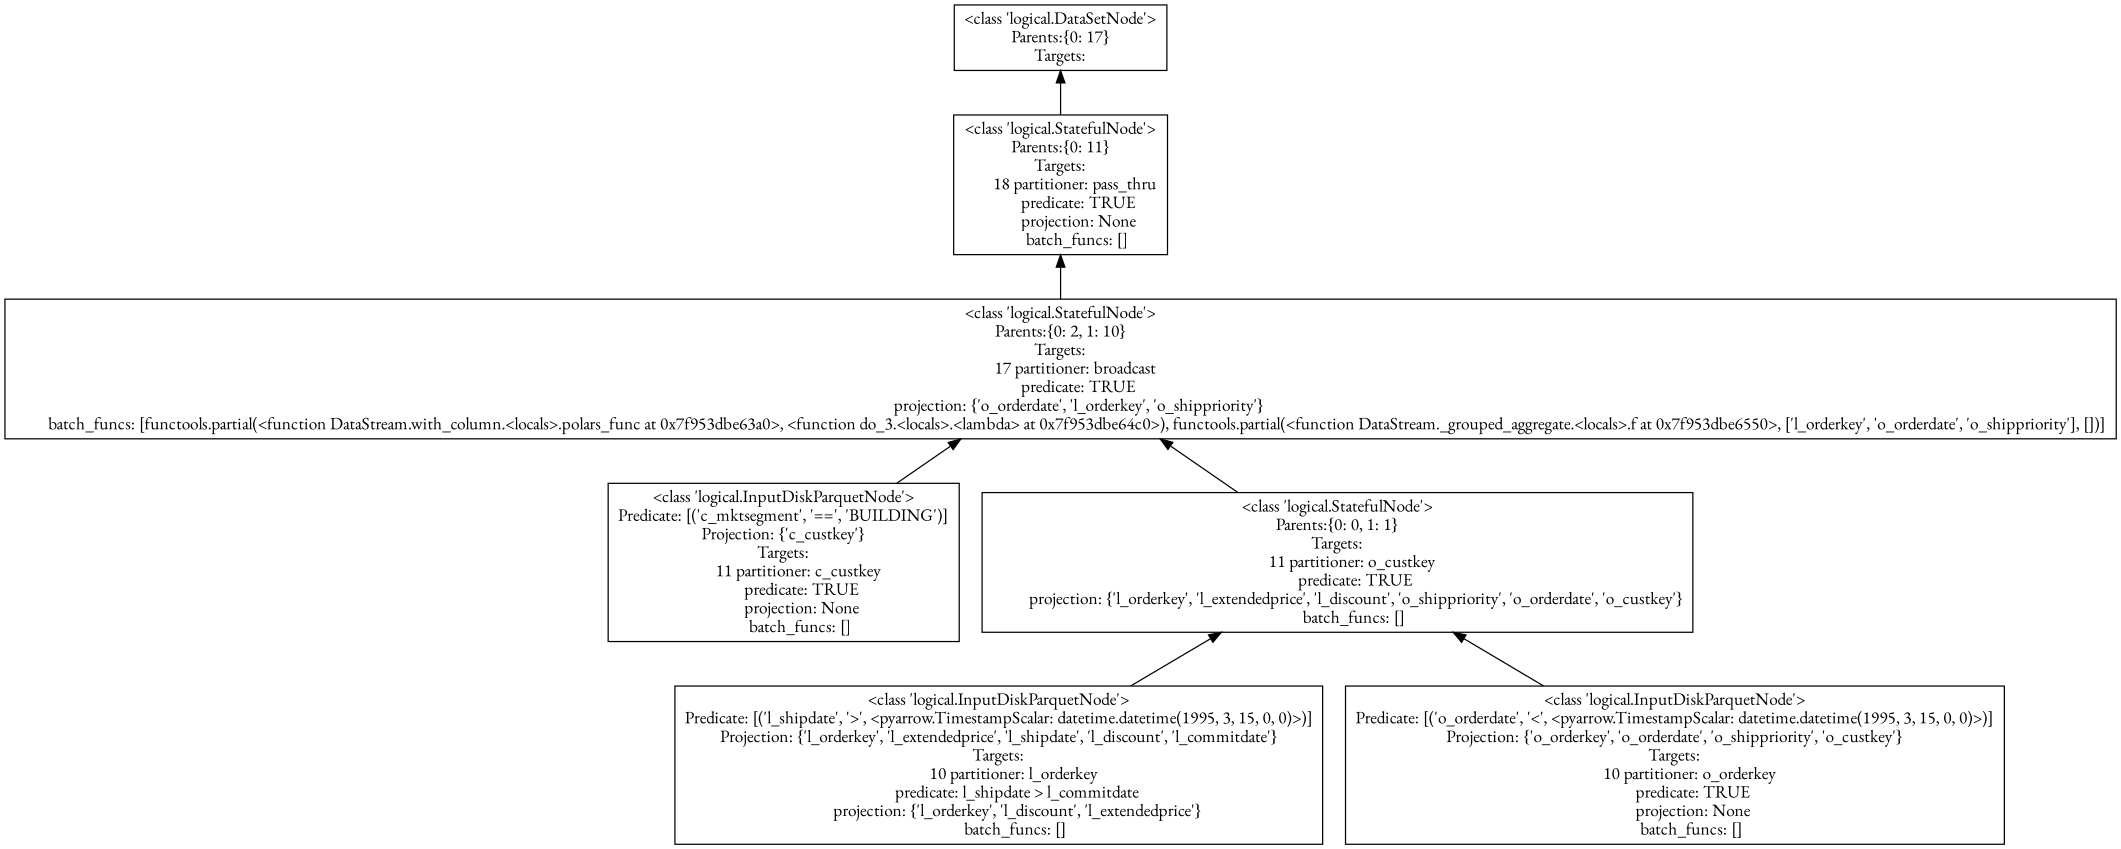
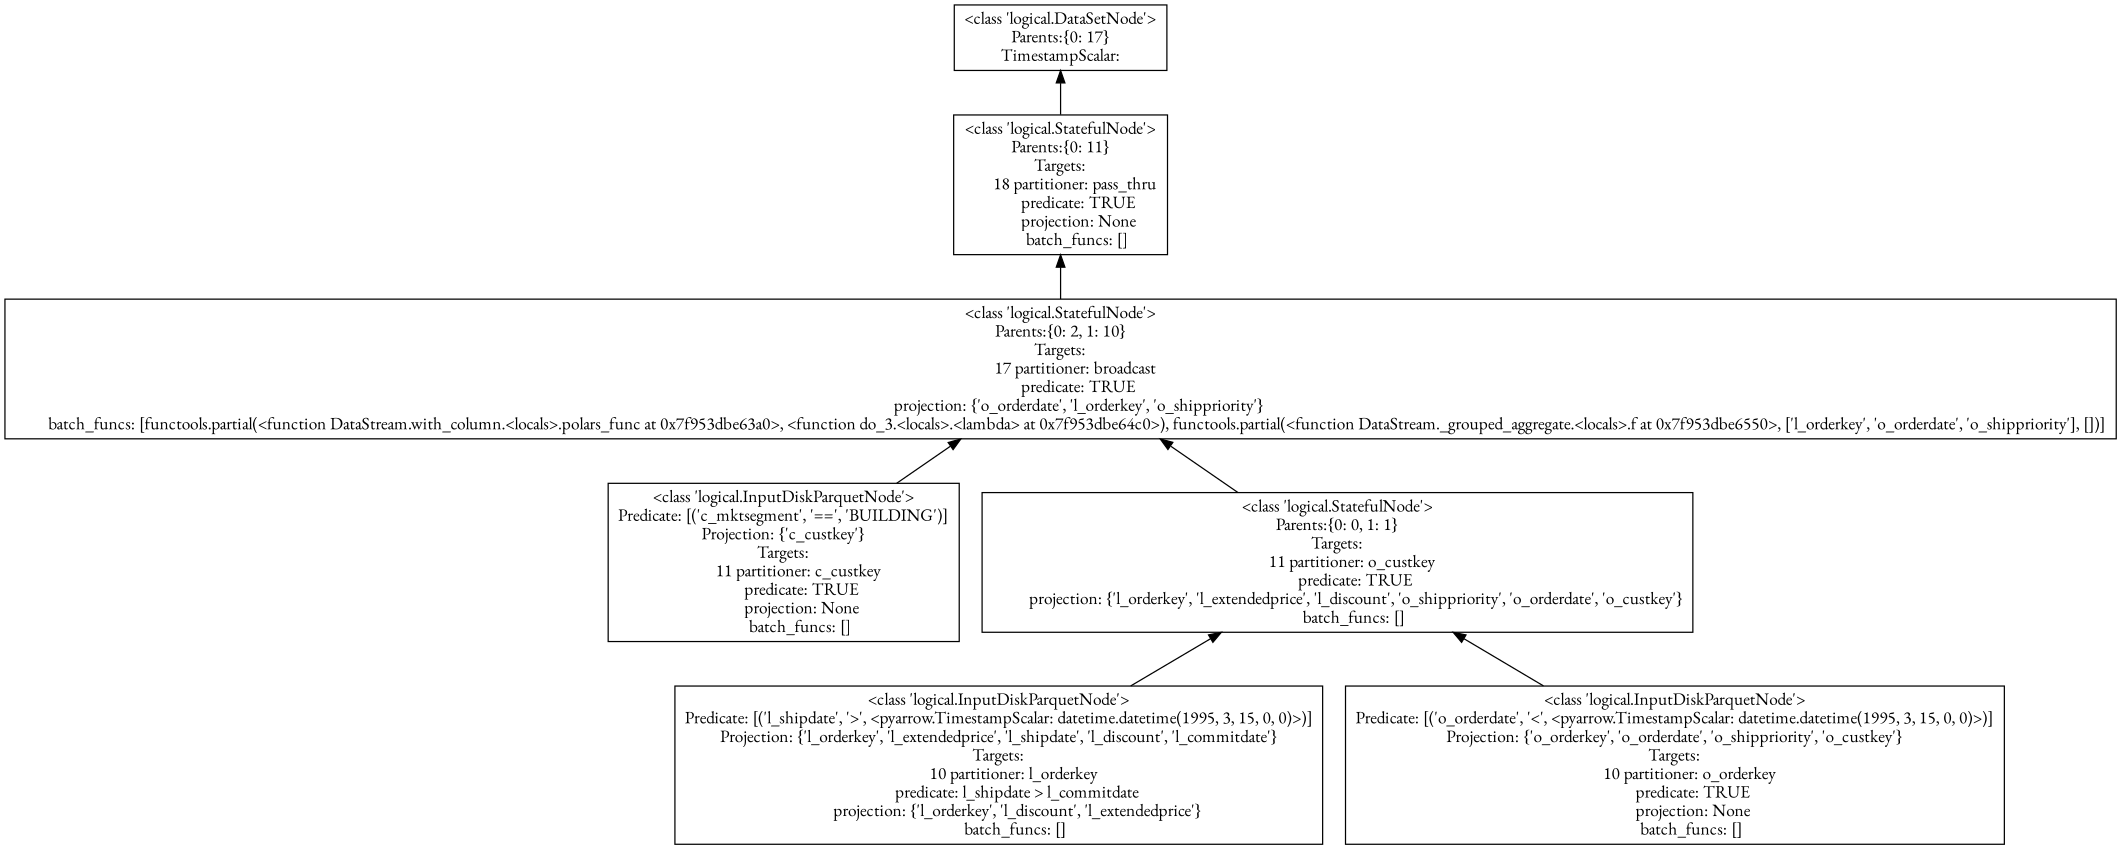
(1061, 38) -> (1061, 38)
